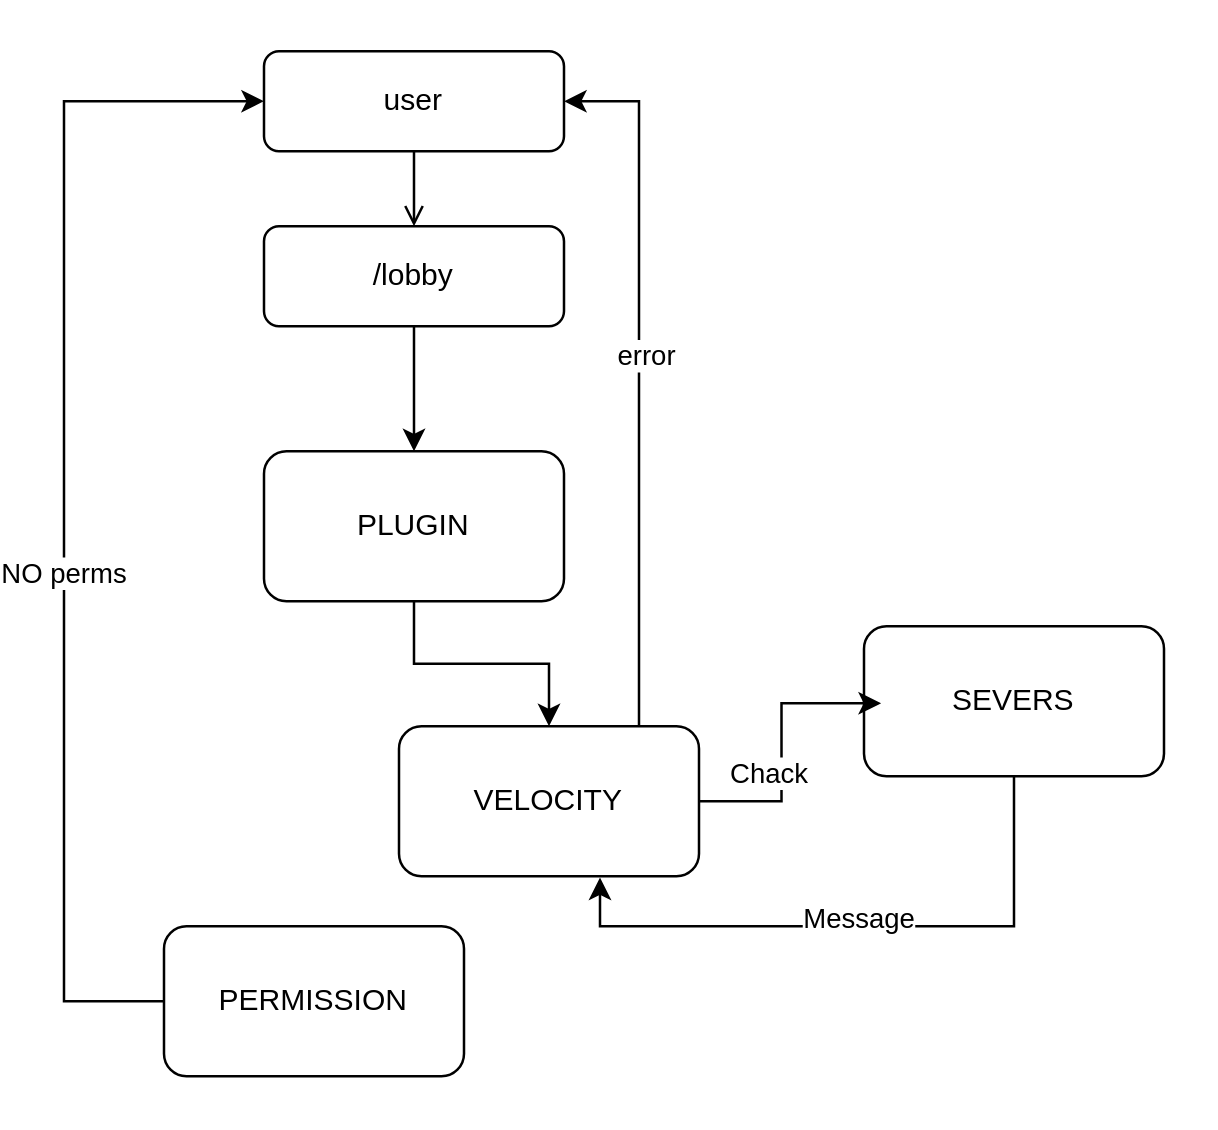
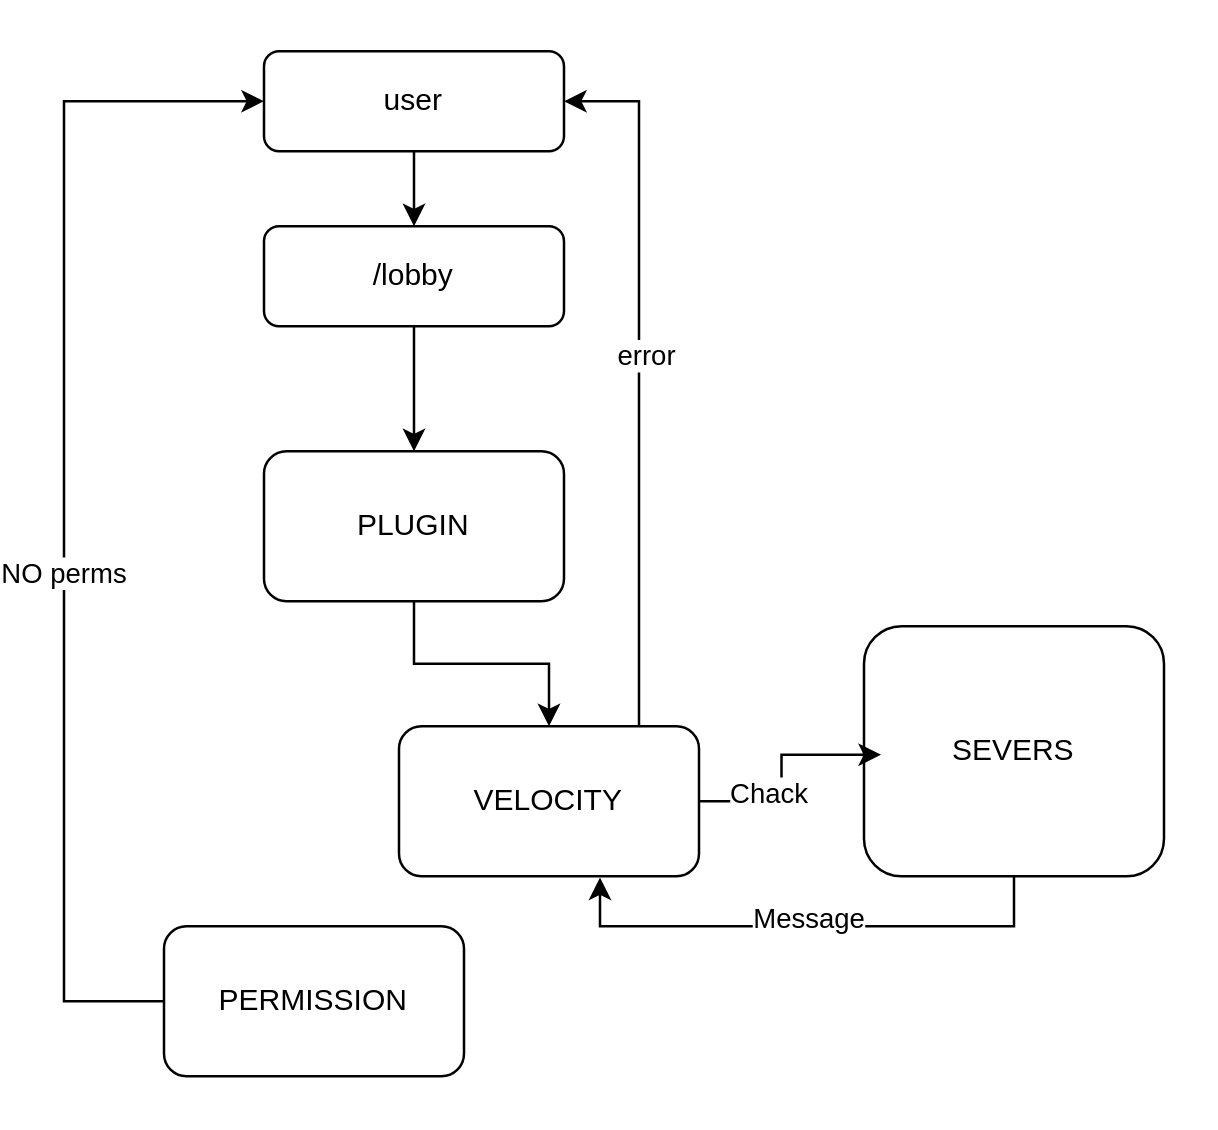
(414, 212) -> (414, 208)
(1014, 701) -> (1014, 751)
